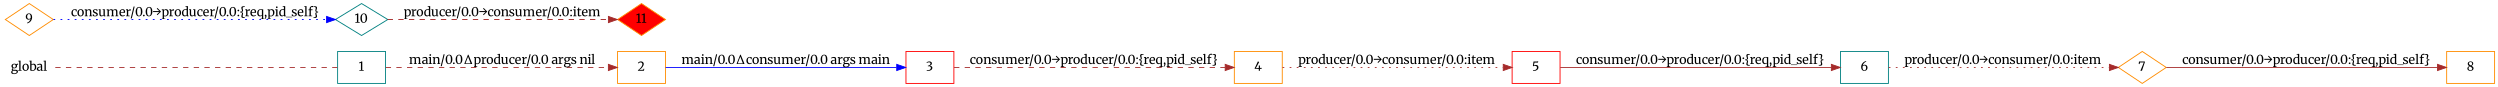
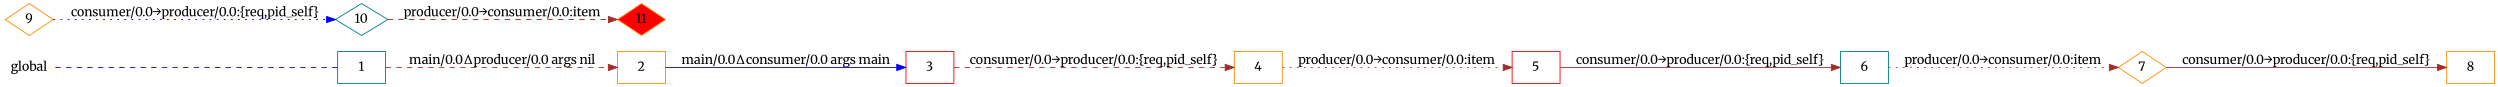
(196, 67) -> (196, 67)
